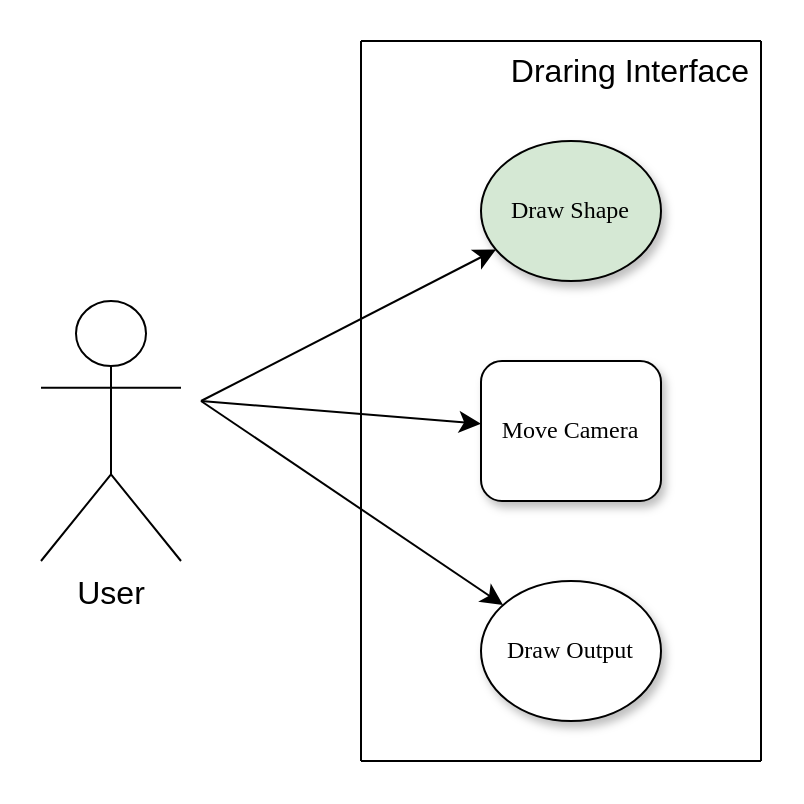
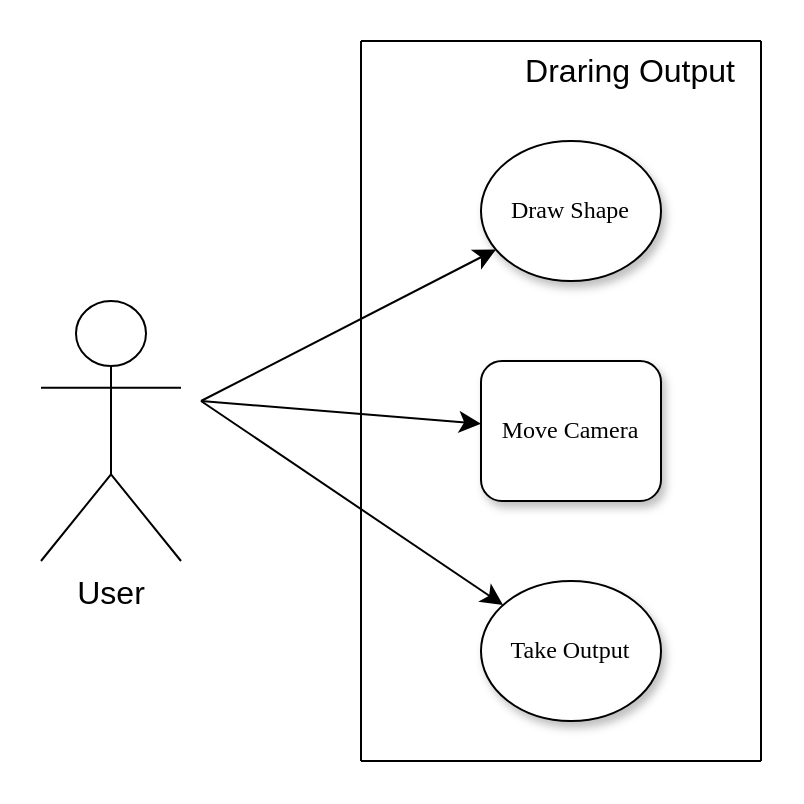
(631, 71) -> (631, 71)
(571, 211) -> (571, 211)
(571, 651) -> (571, 651)
